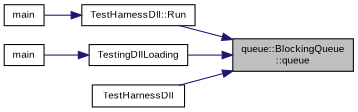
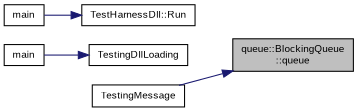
(200, 31) -> none
(205, 55) -> none
(138, 96) -> (138, 96)
